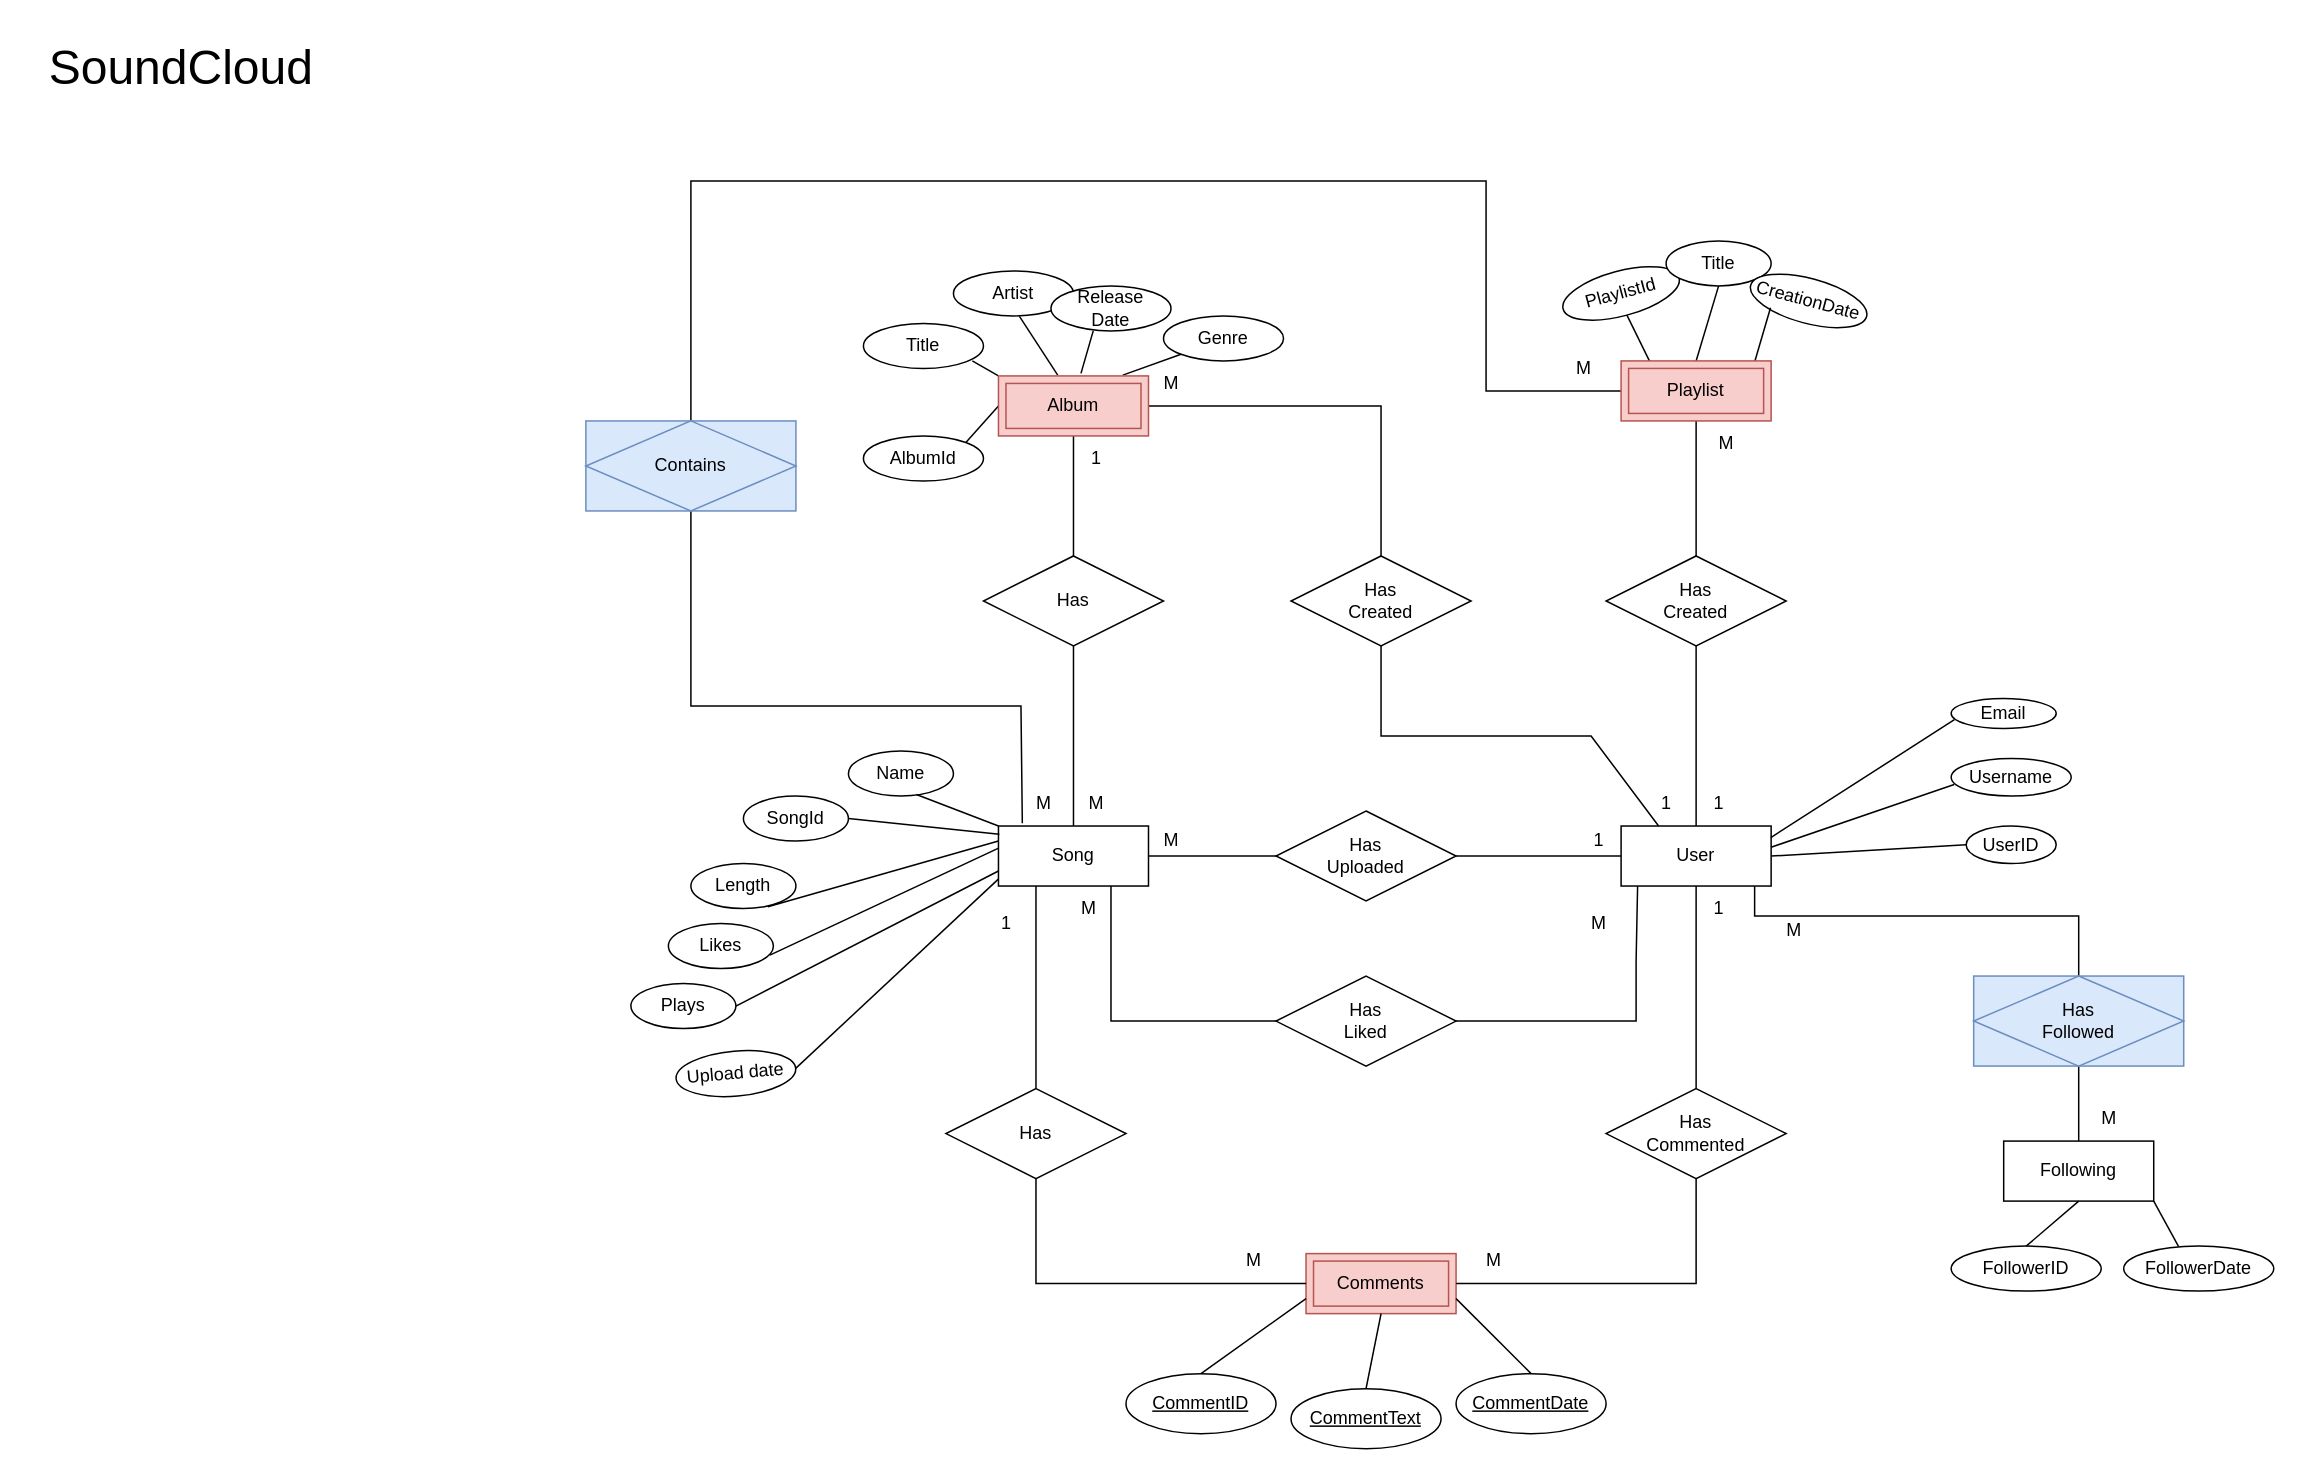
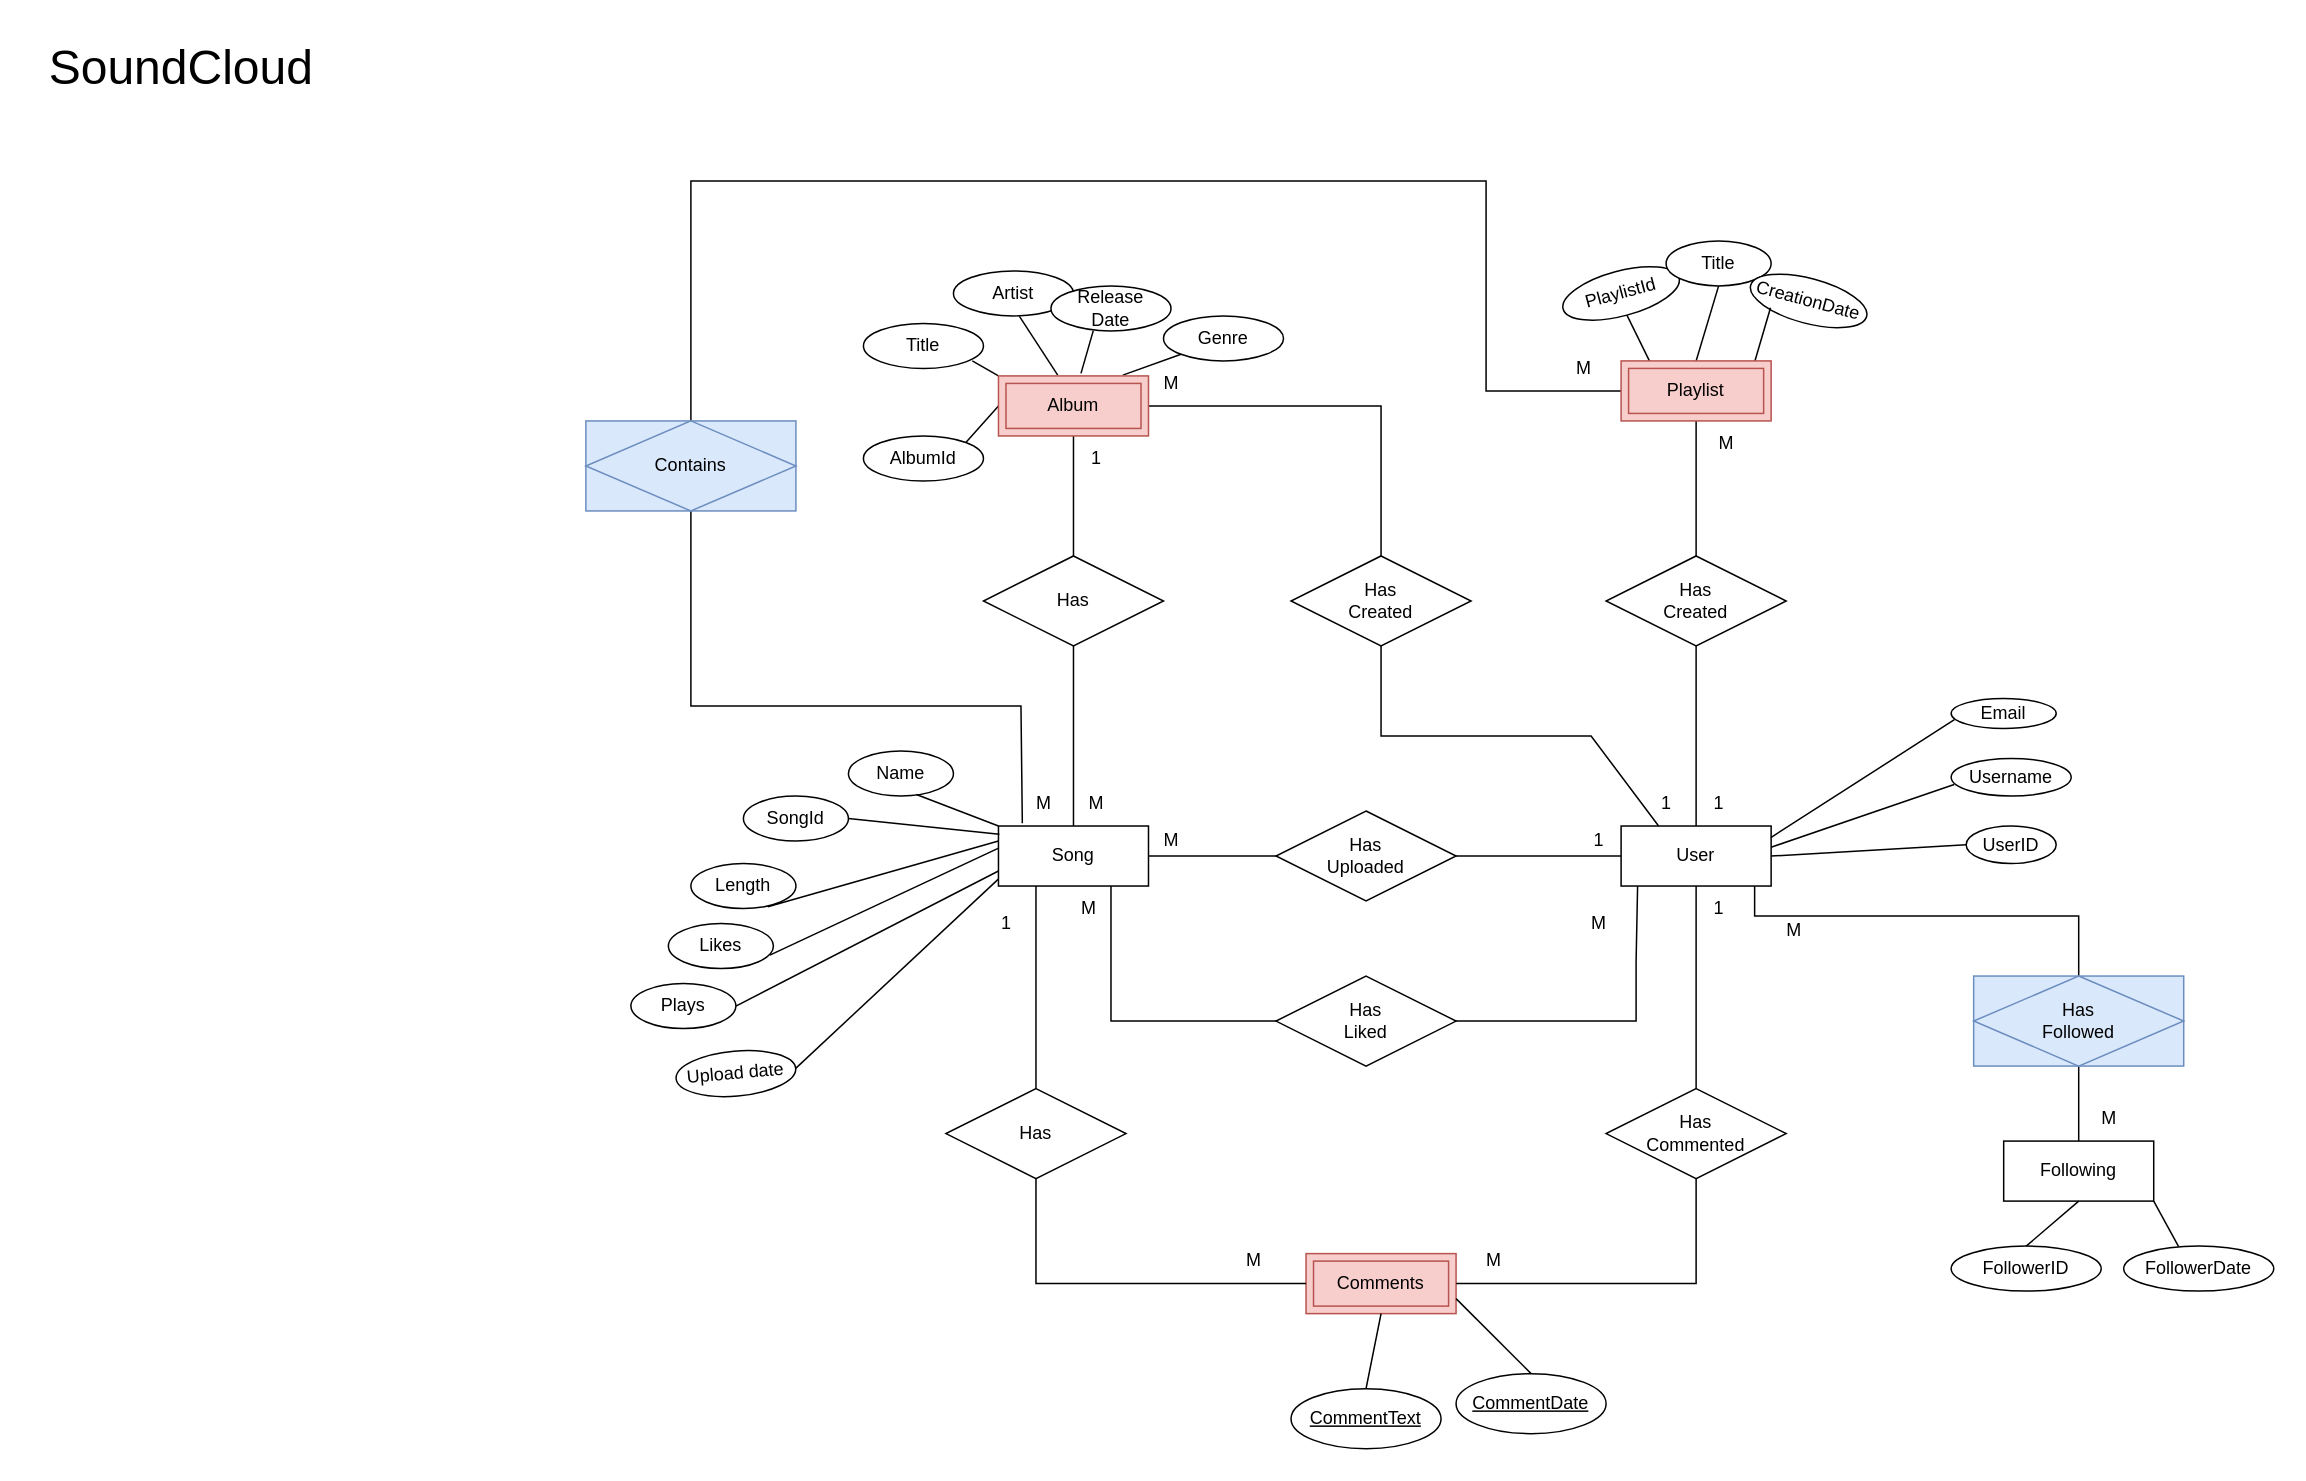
(1253, 1336) -> none
(1201, 1403) -> none
